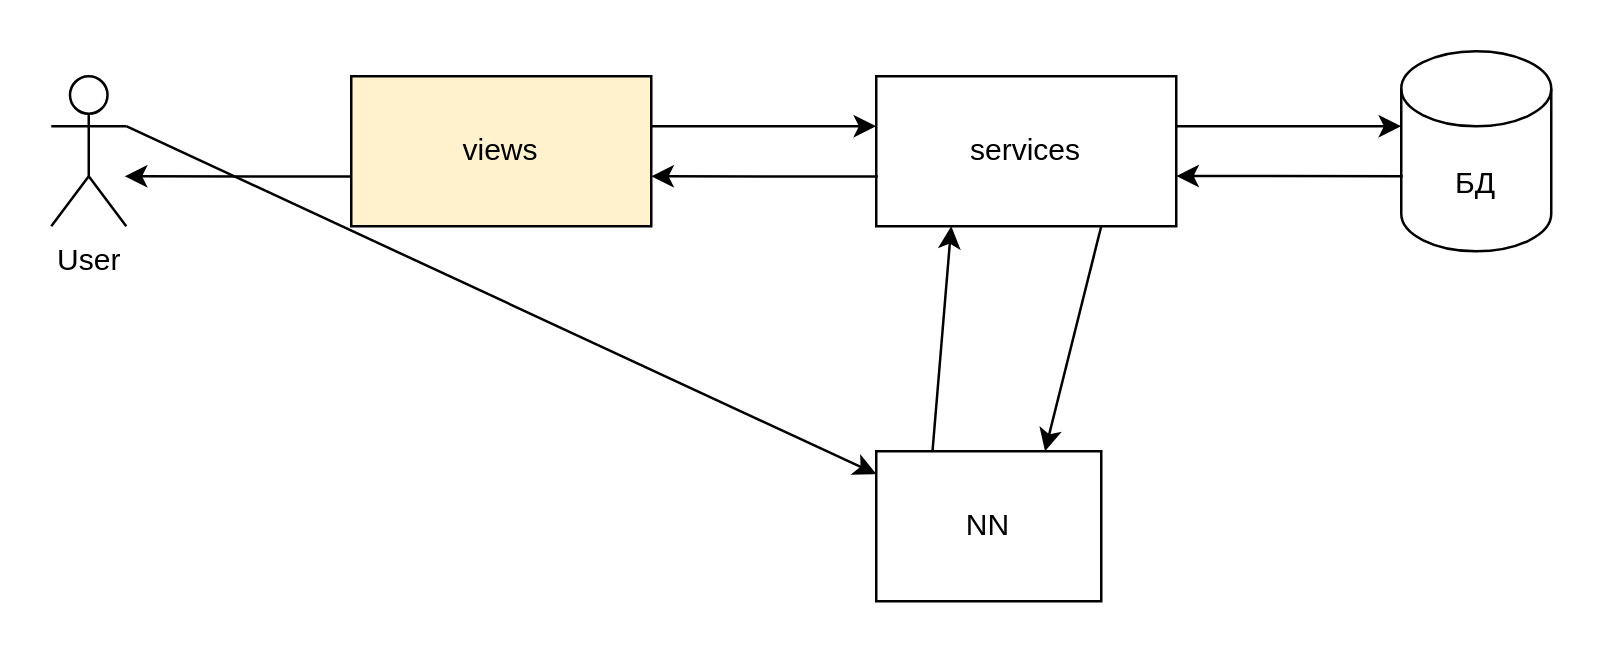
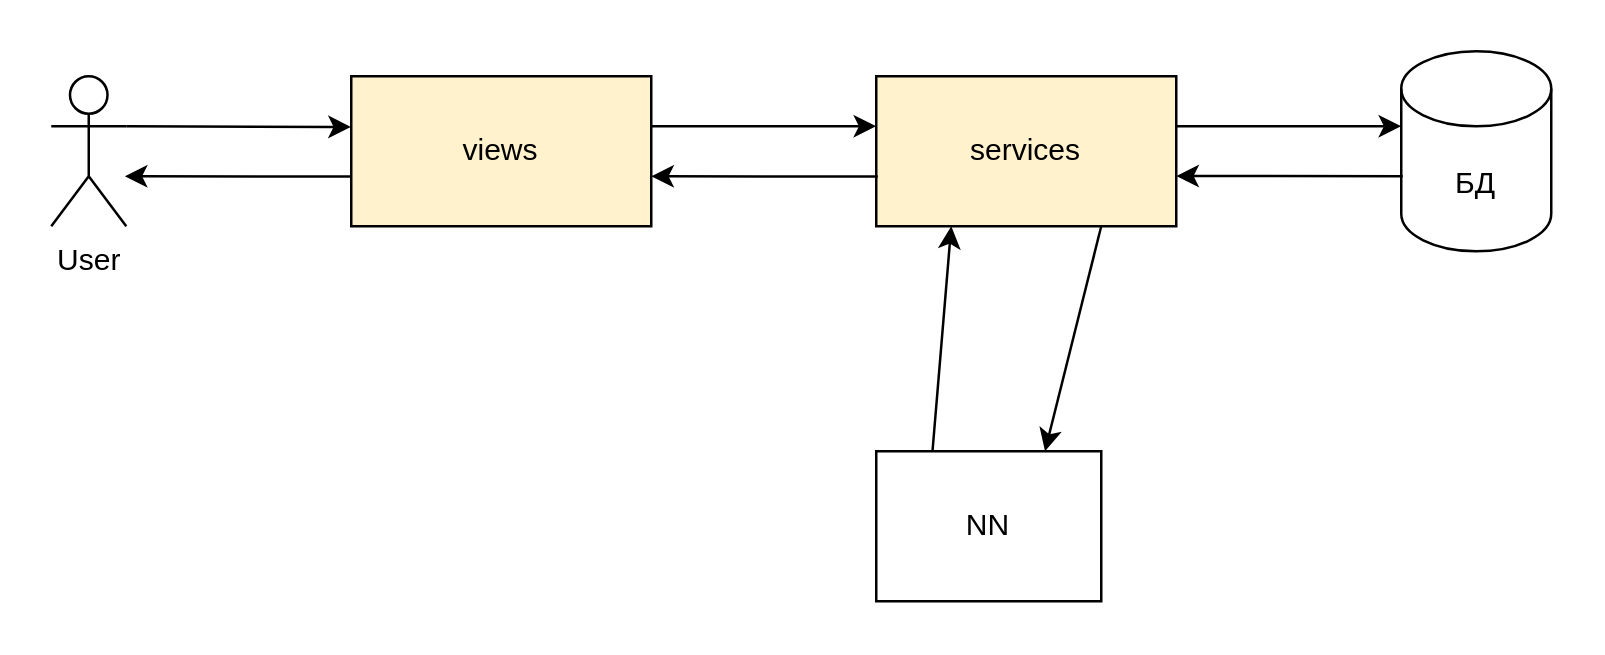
(1026, 151) -> (1026, 151)
(551, 323) -> (231, 127)
